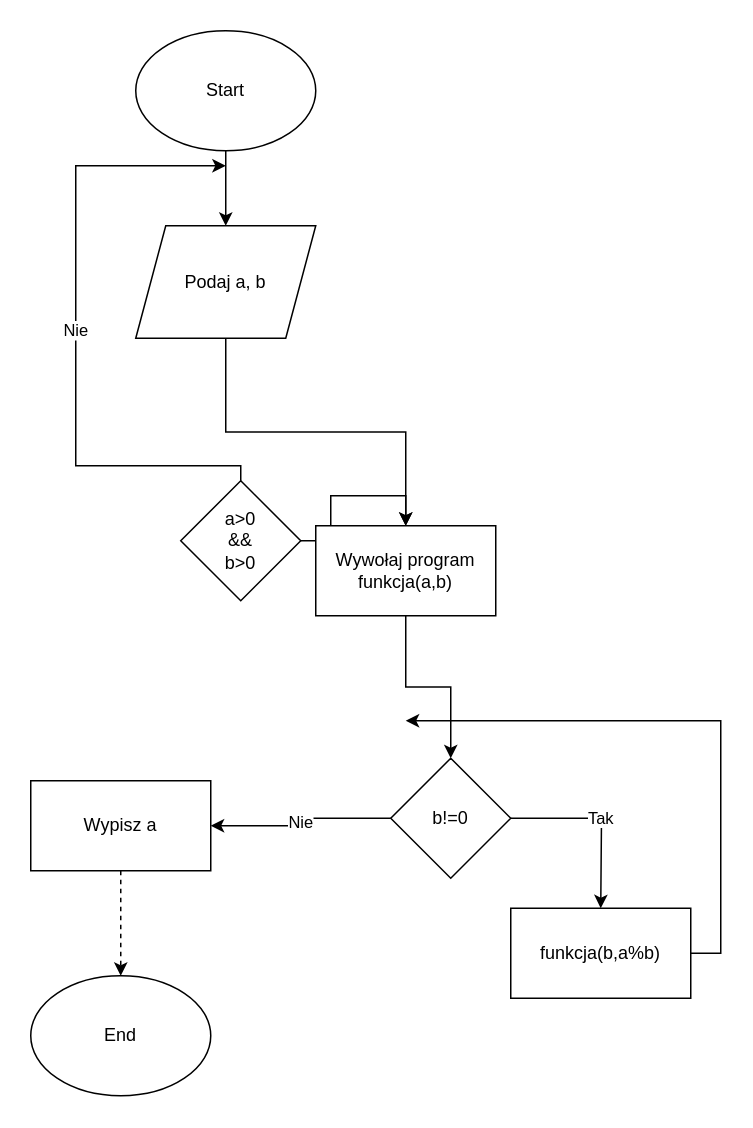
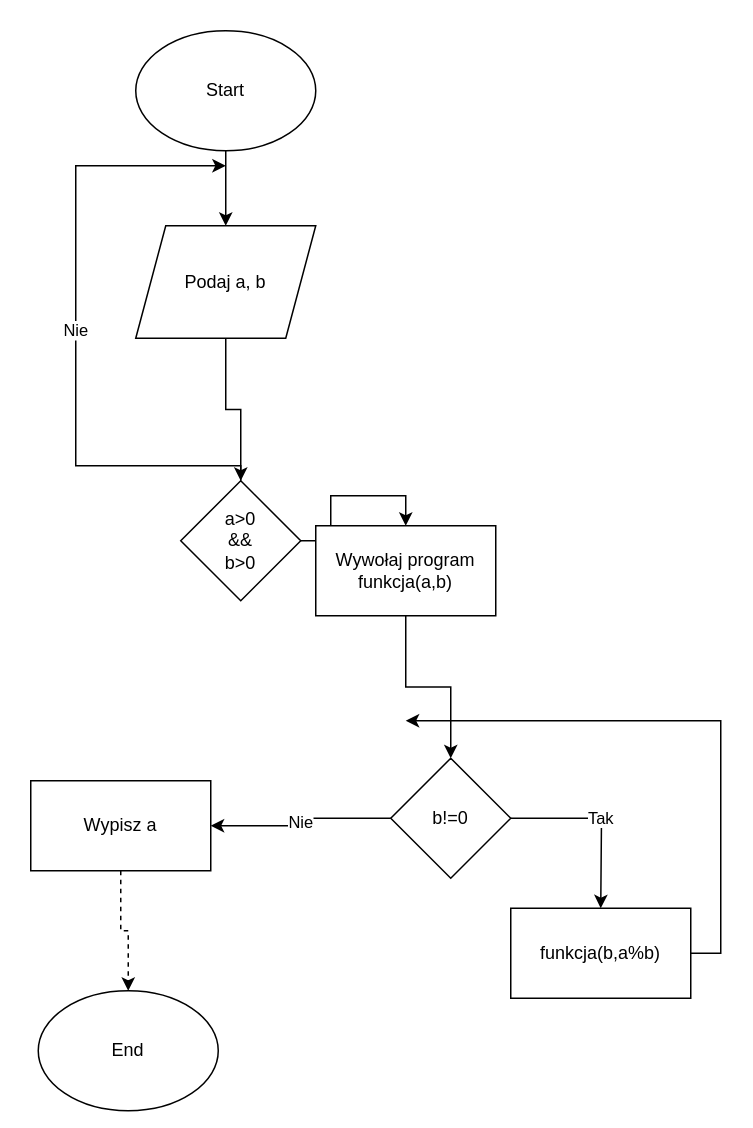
(334, 432) -> (241, 428)
(121, 1036) -> (128, 1051)
